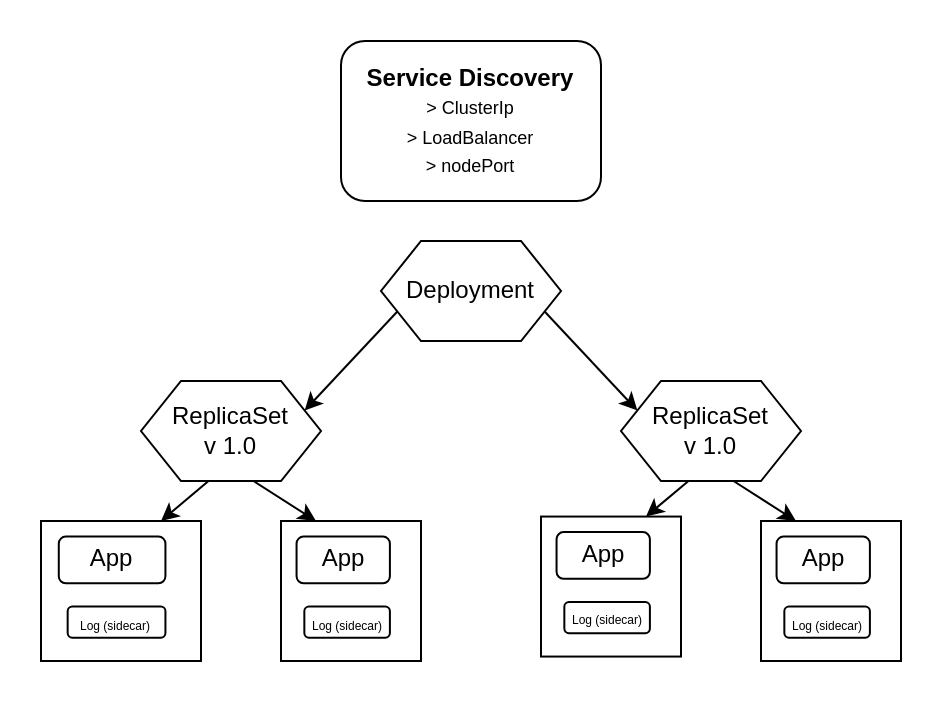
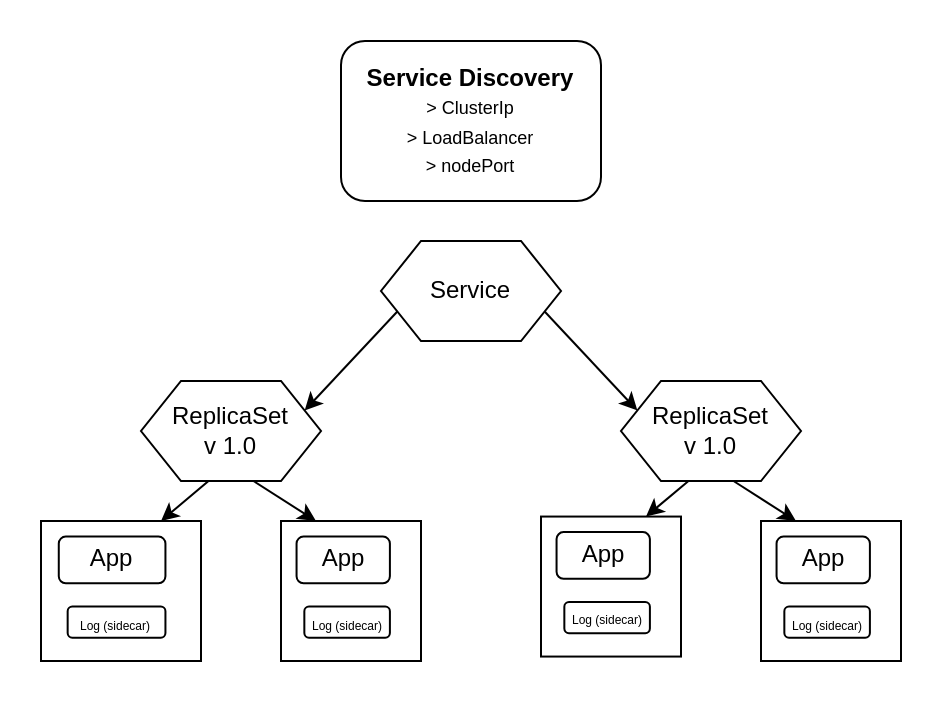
(471, 291) -> (471, 291)
